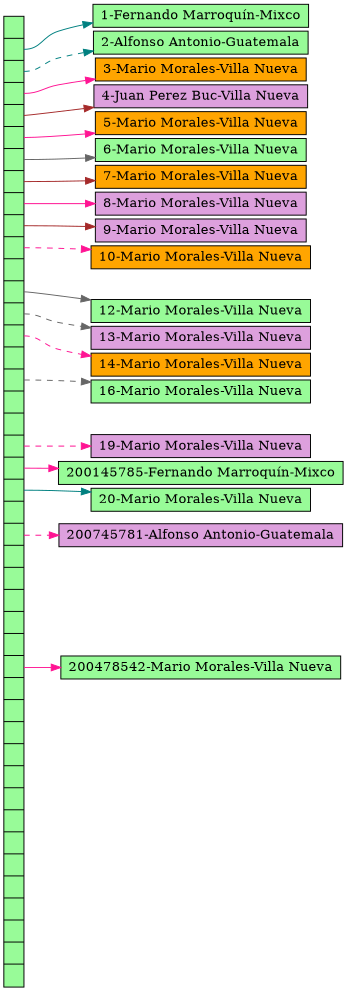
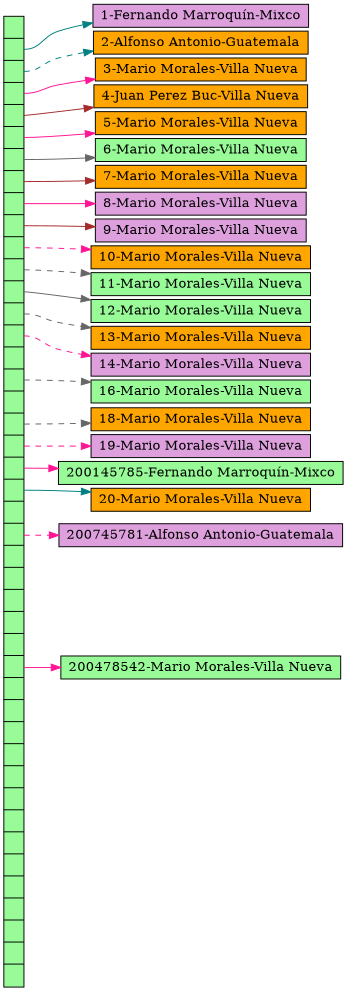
(201, 16) -> (201, 16)
(201, 43) -> (201, 43)
(201, 96) -> (201, 96)
none -> (201, 284)
(201, 338) -> (201, 338)
(201, 365) -> (201, 365)
none -> (201, 419)
(201, 500) -> (201, 500)
